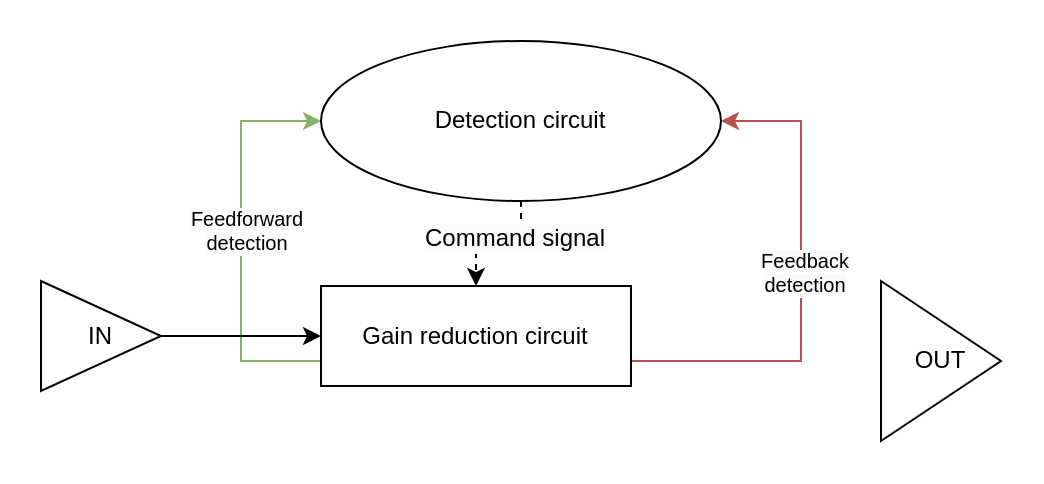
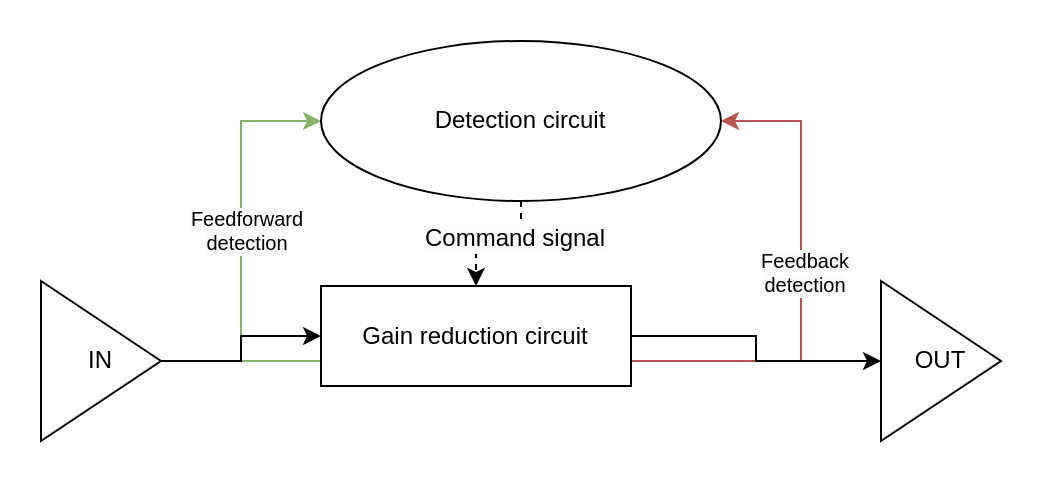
(101, 336) -> (101, 361)
none -> (706, 336)
